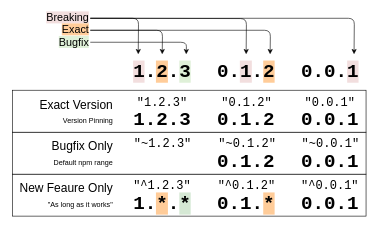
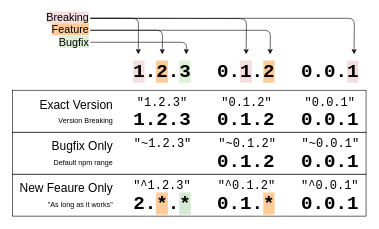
(74, 30) -> (68, 30)
(69, 111) -> (66, 111)
(162, 204) -> (162, 204)
